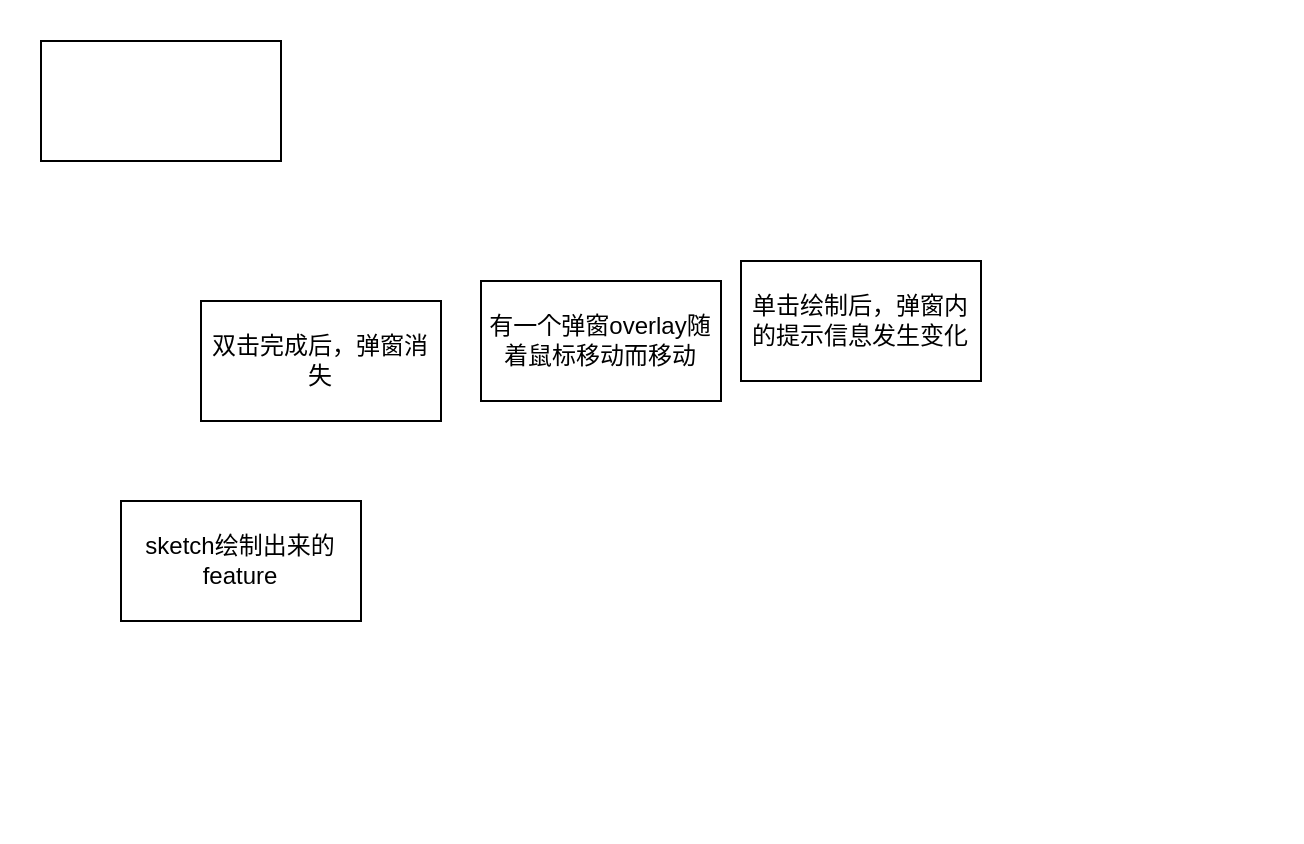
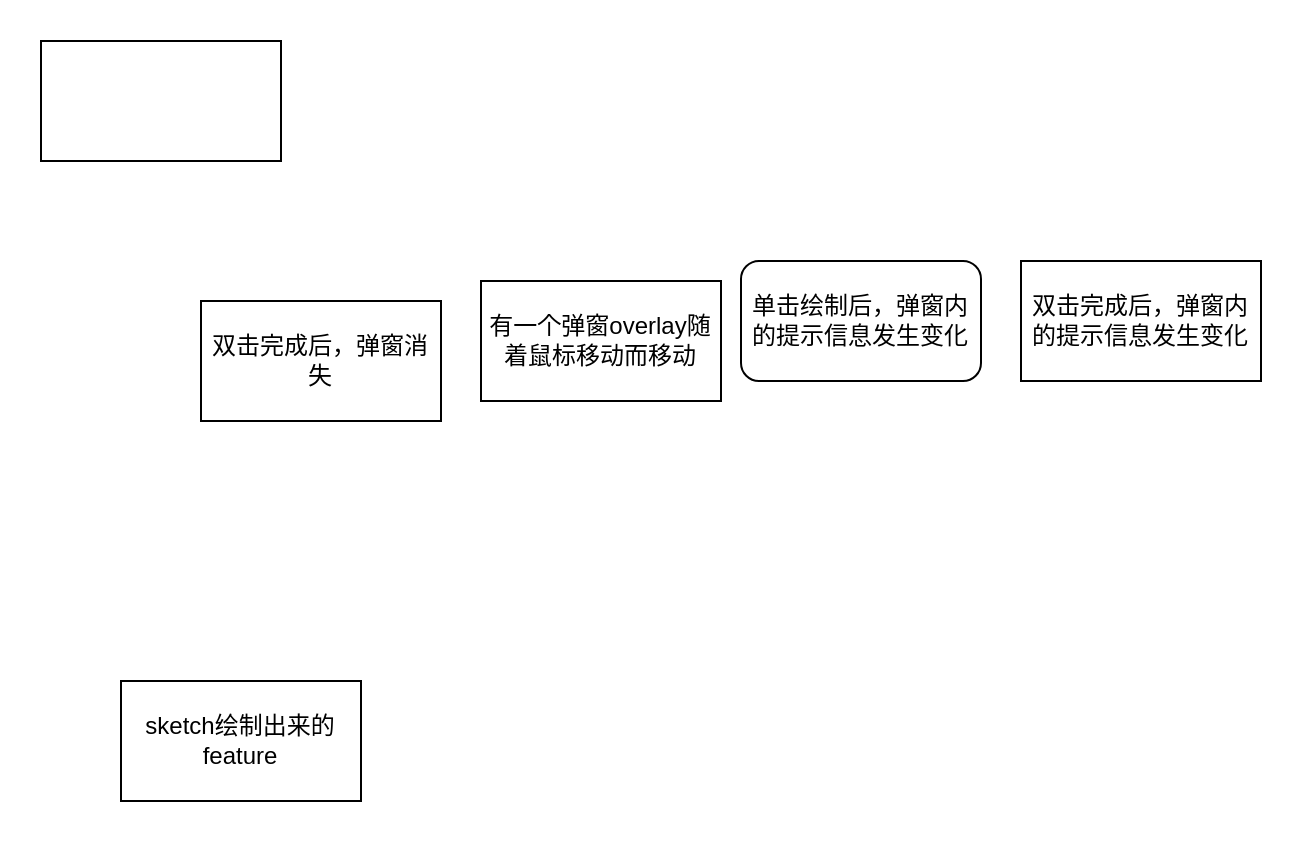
(861, 321) -> (861, 321)
none -> (1141, 321)
(241, 561) -> (241, 741)
